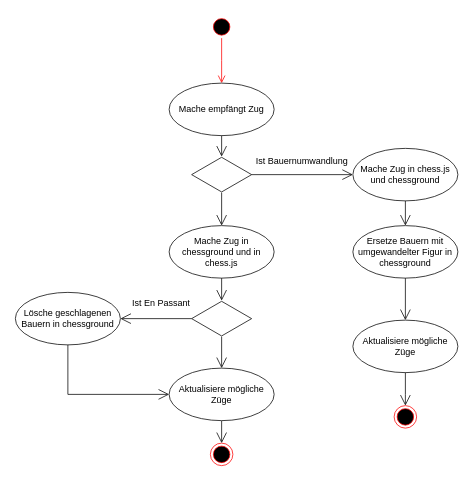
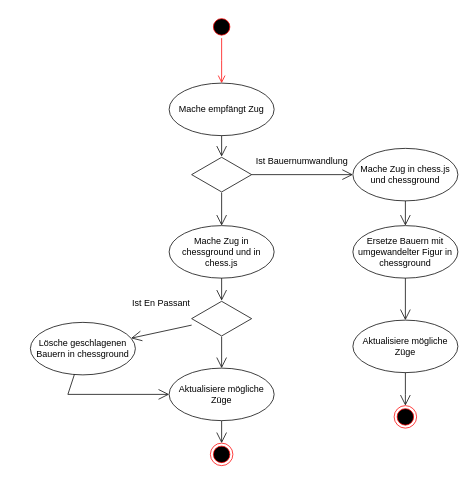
(68, 318) -> (83, 348)
